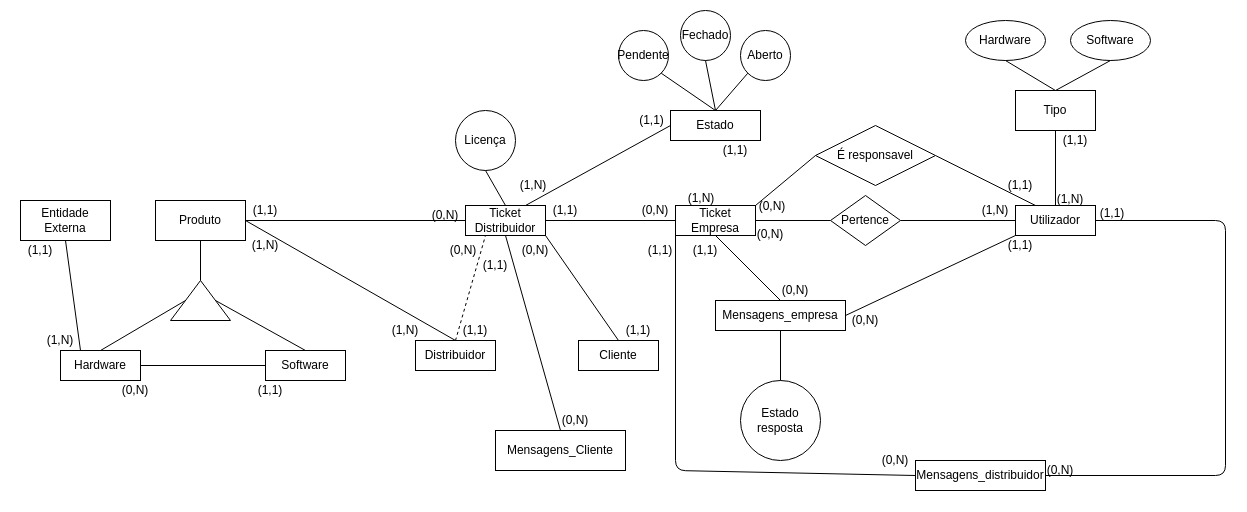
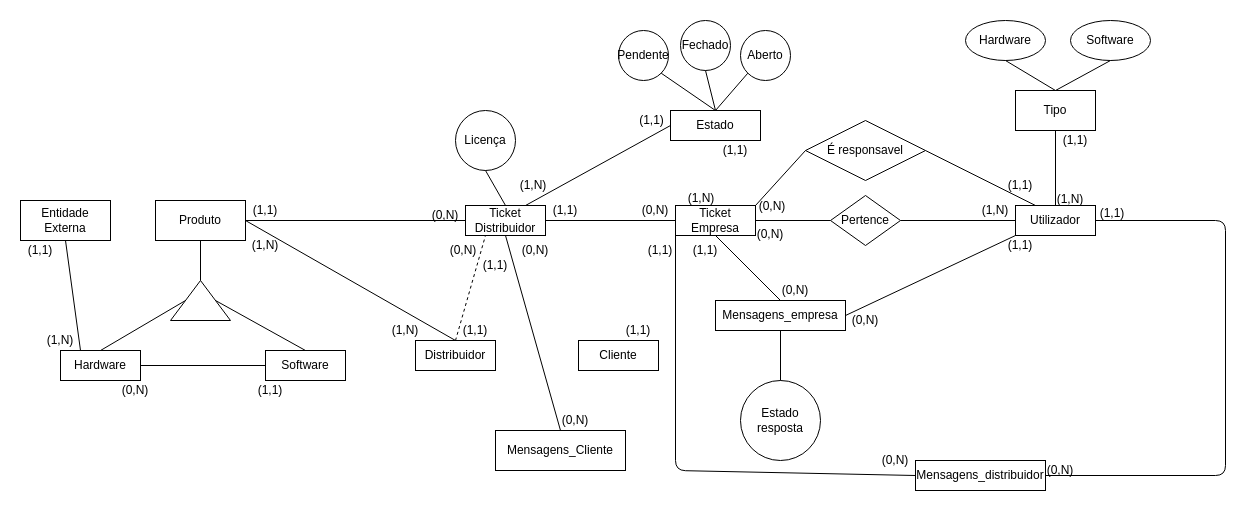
(706, 36) -> (706, 46)
(876, 156) -> (866, 151)
(582, 288) -> none
